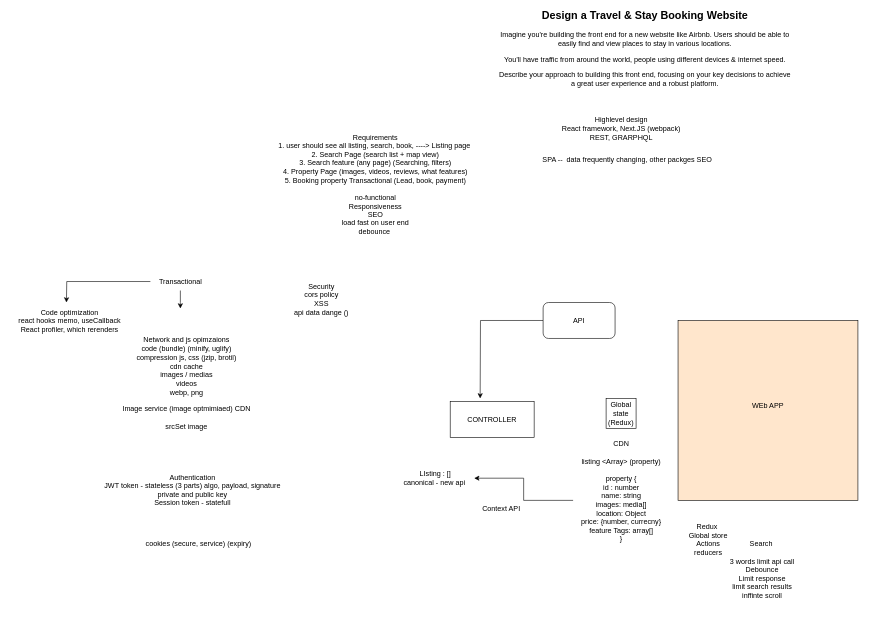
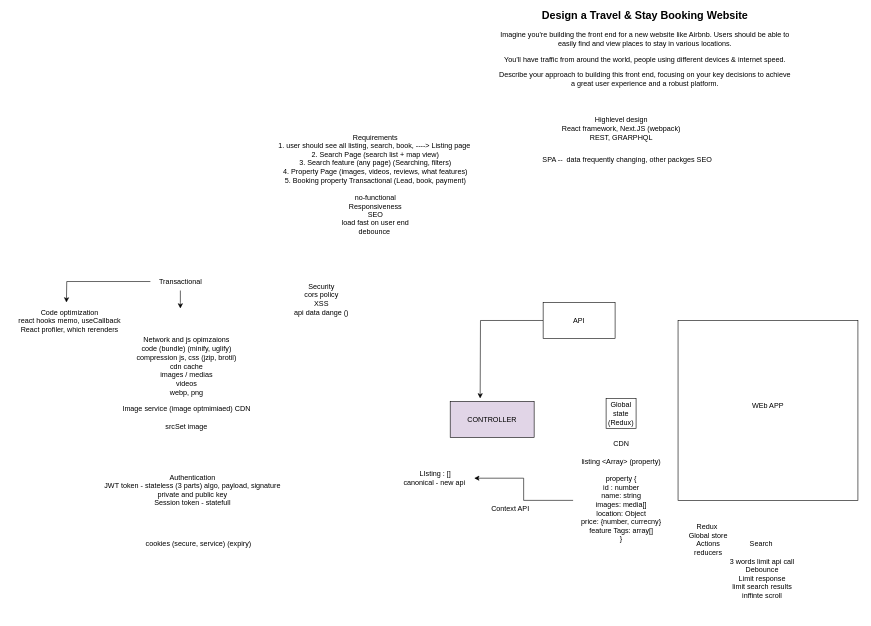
(579, 321) -> (579, 321)
(768, 411) -> (768, 411)
(492, 420) -> (492, 420)
(501, 510) -> (510, 510)
